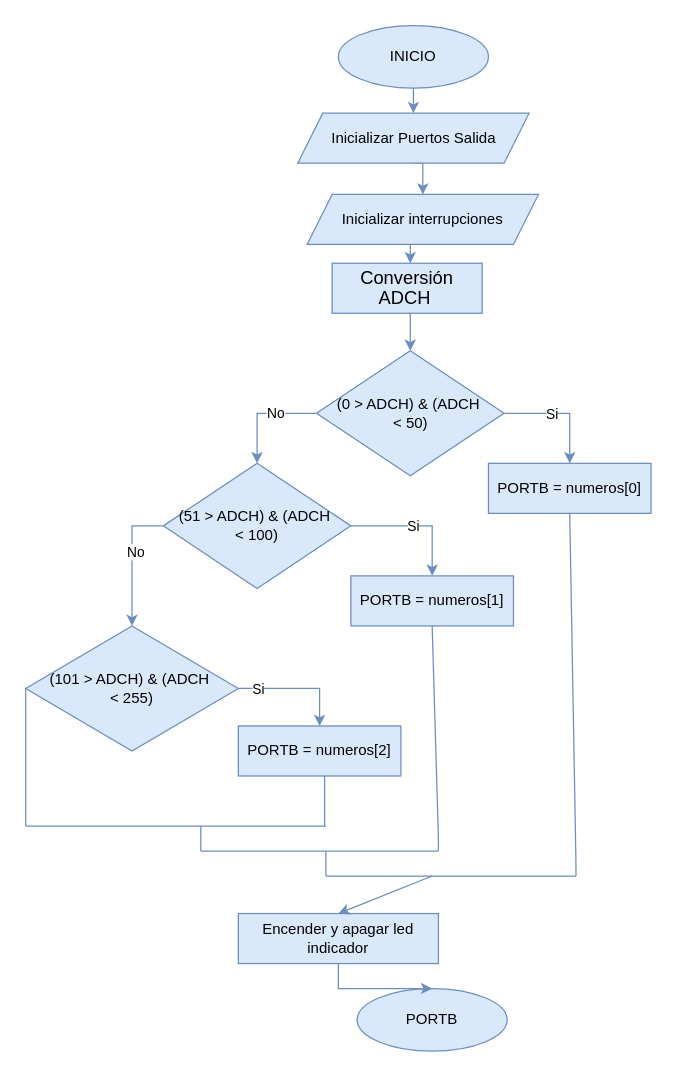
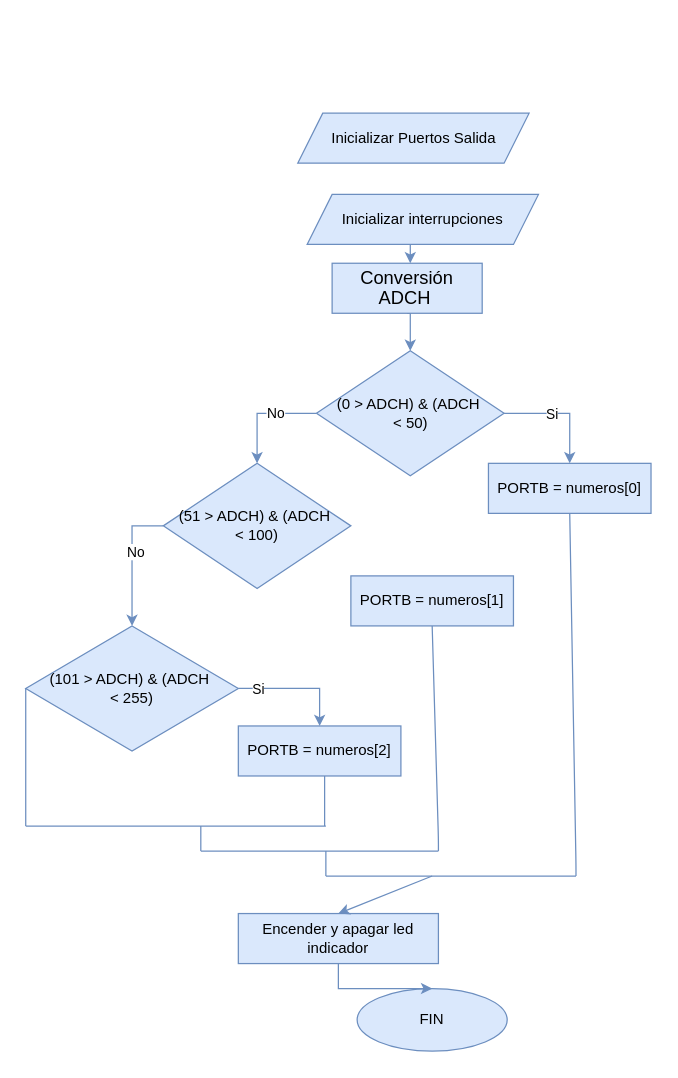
(413, 57) -> none
(413, 96) -> none
(423, 173) -> none
(413, 526) -> none
(432, 1019) -> (432, 1019)
